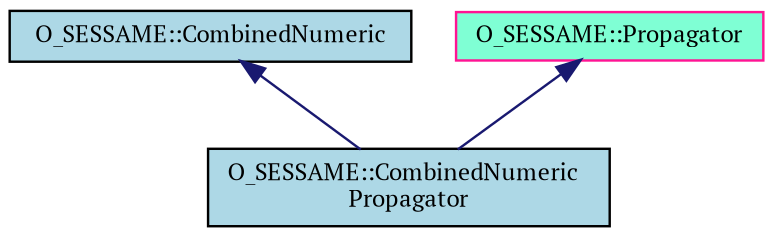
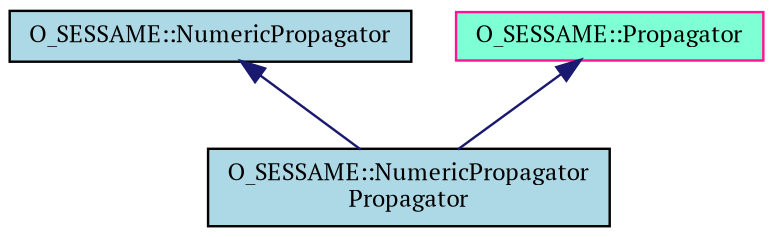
(210, 36) -> (210, 36)
(409, 188) -> (409, 188)
